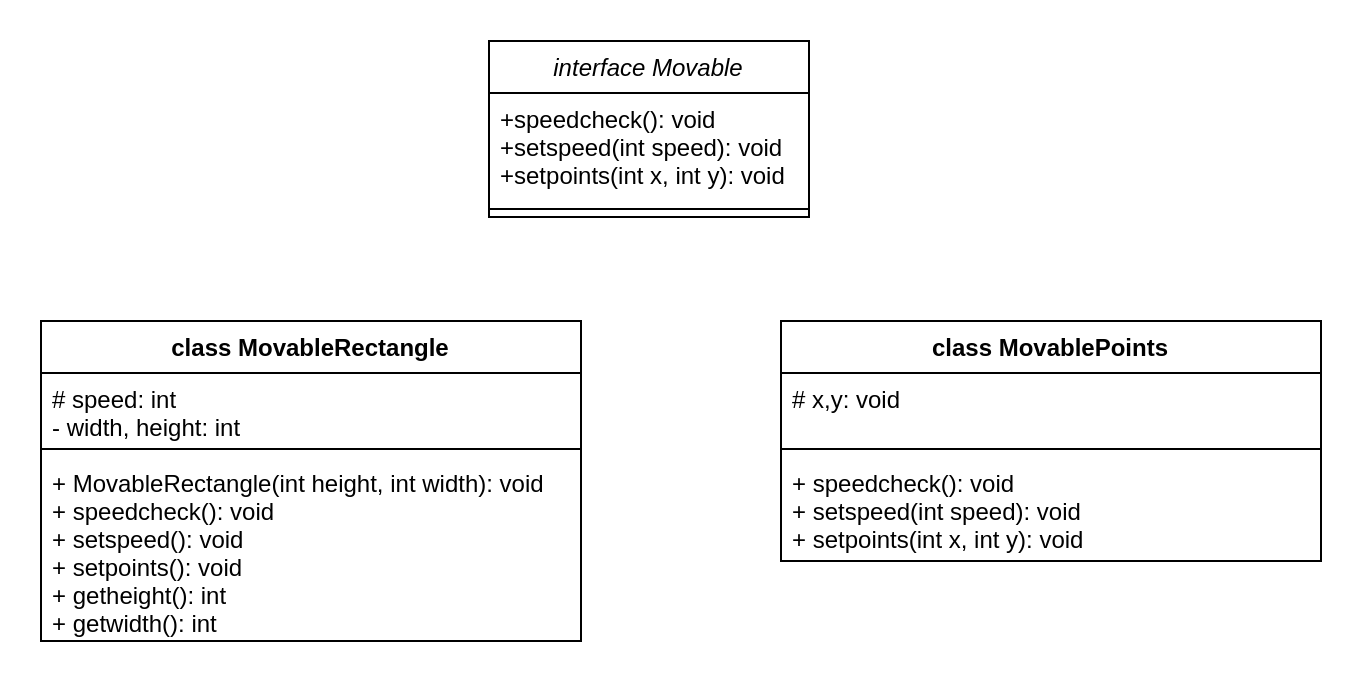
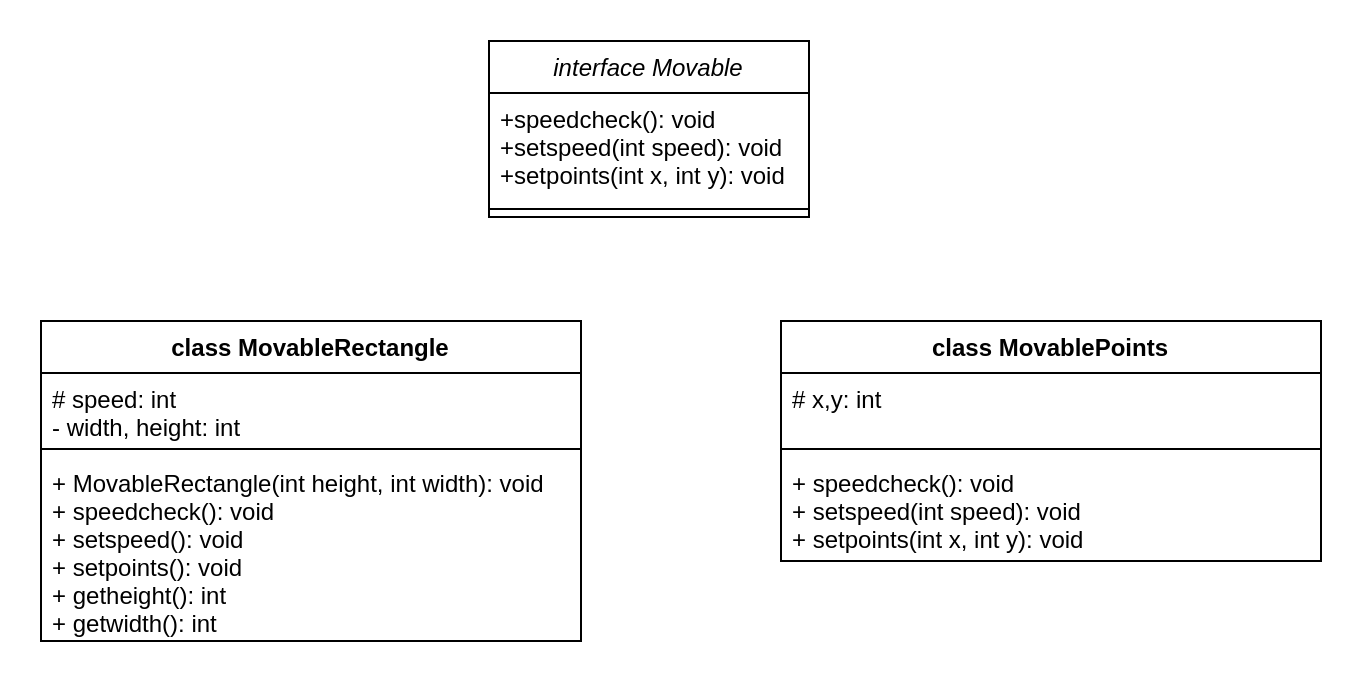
(850, 400) -> (844, 400)
